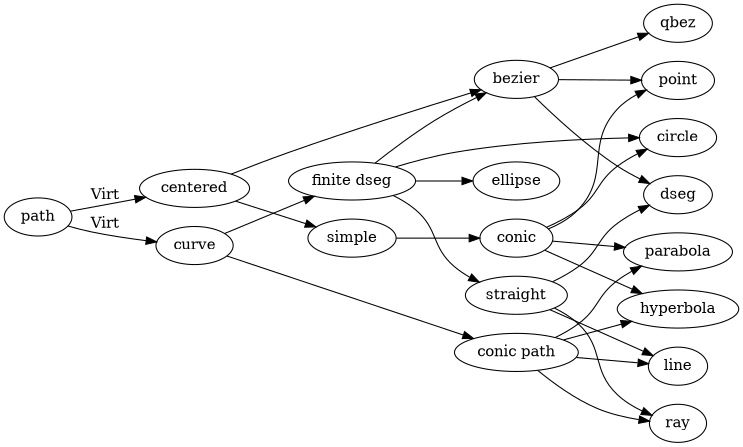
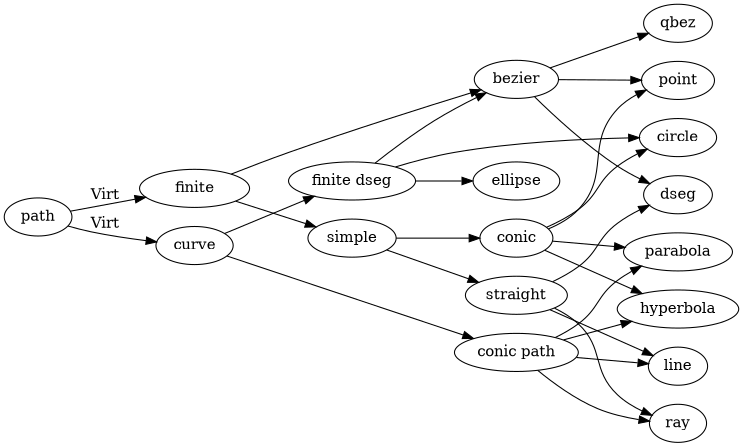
(195, 188) -> (195, 188)
(431, 229) -> (428, 264)
